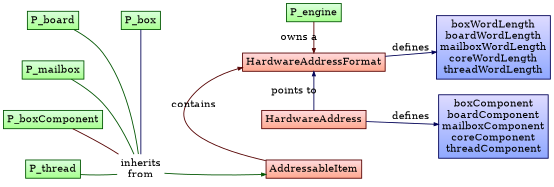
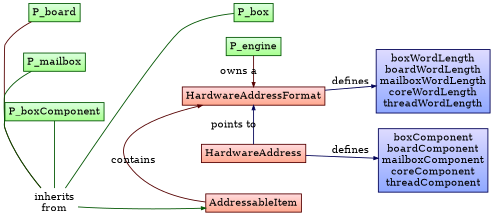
(120, 84) -> (4, 85)
(141, 92) -> (137, 85)
(96, 141) -> (54, 155)
(53, 169) -> none
